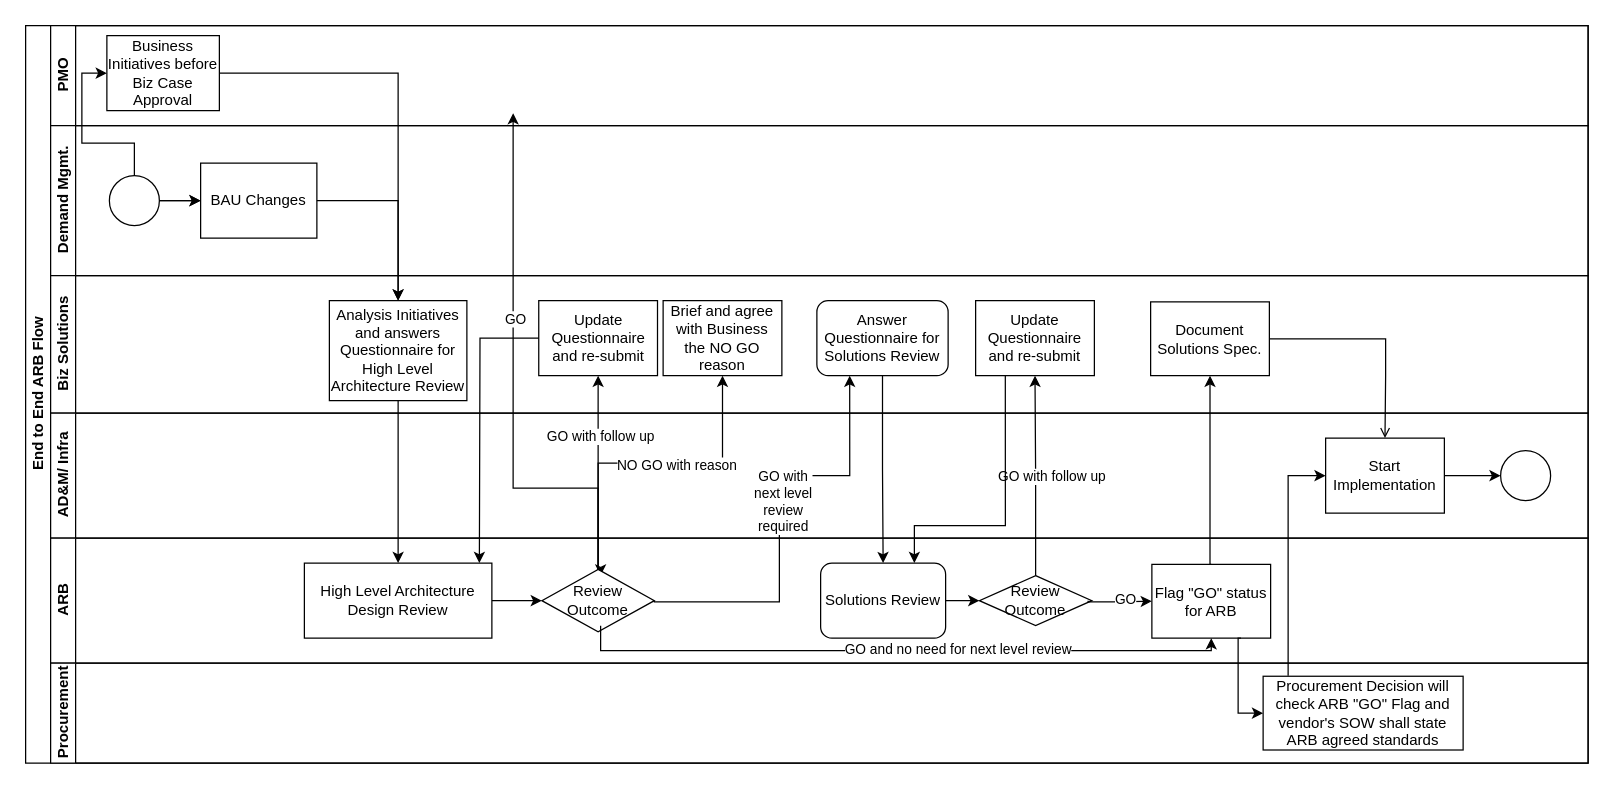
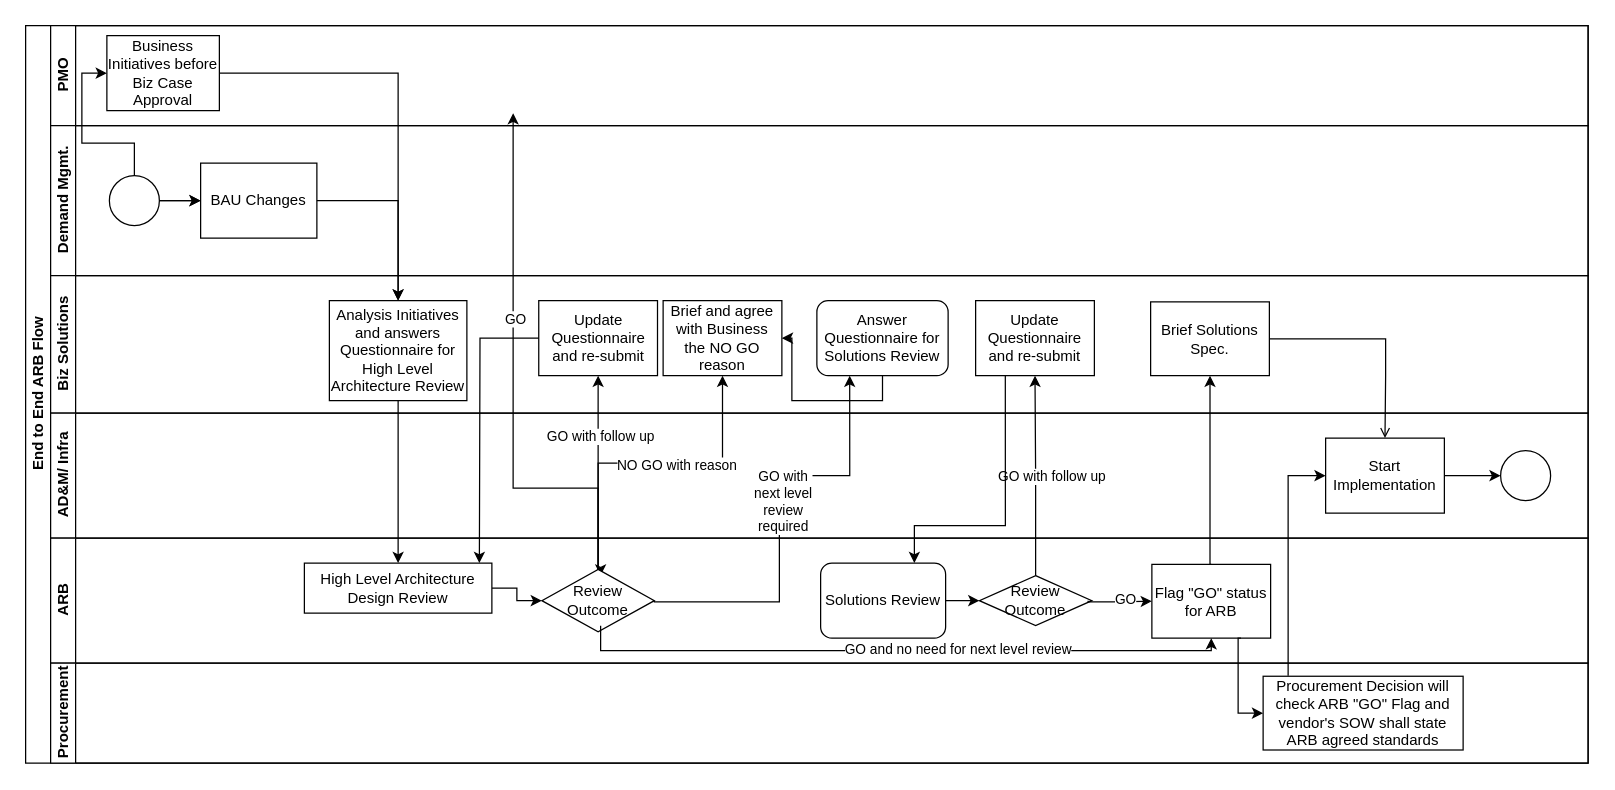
(1210, 339) -> (1210, 339)
(883, 476) -> (807, 401)
(398, 601) -> (398, 588)
